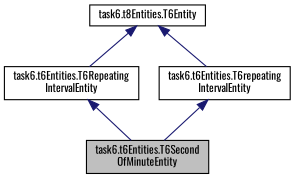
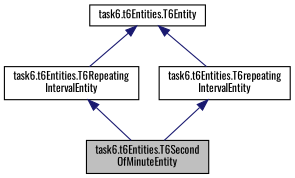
(148, 15) -> (148, 15)
